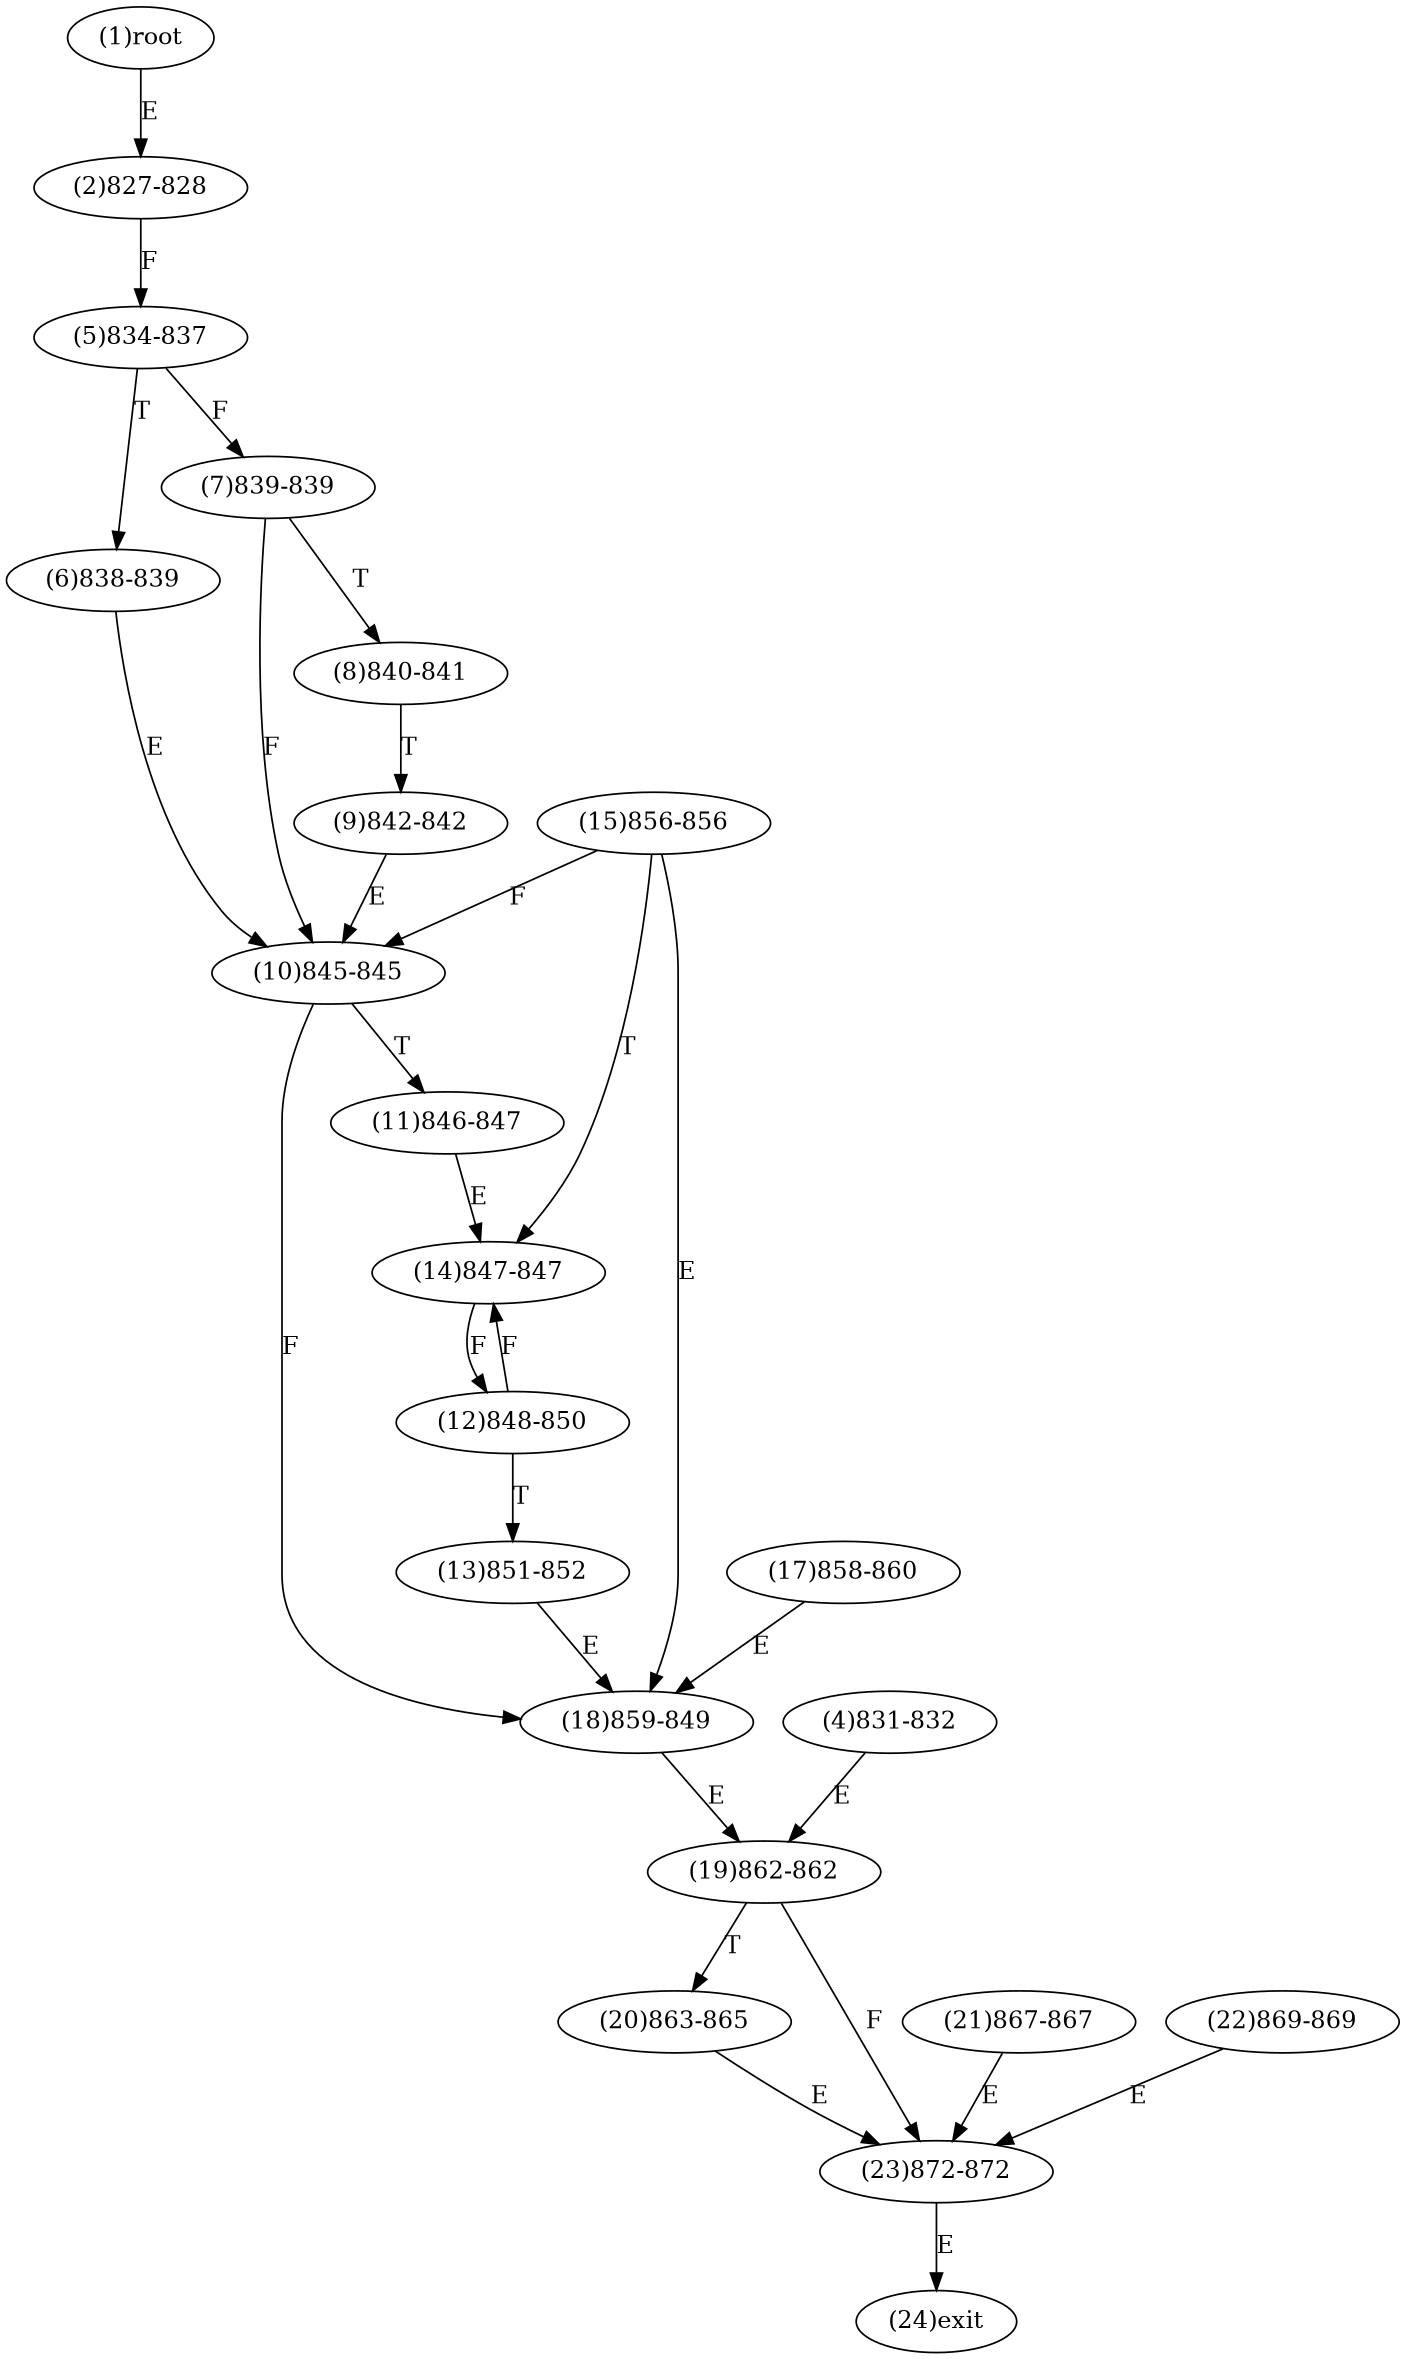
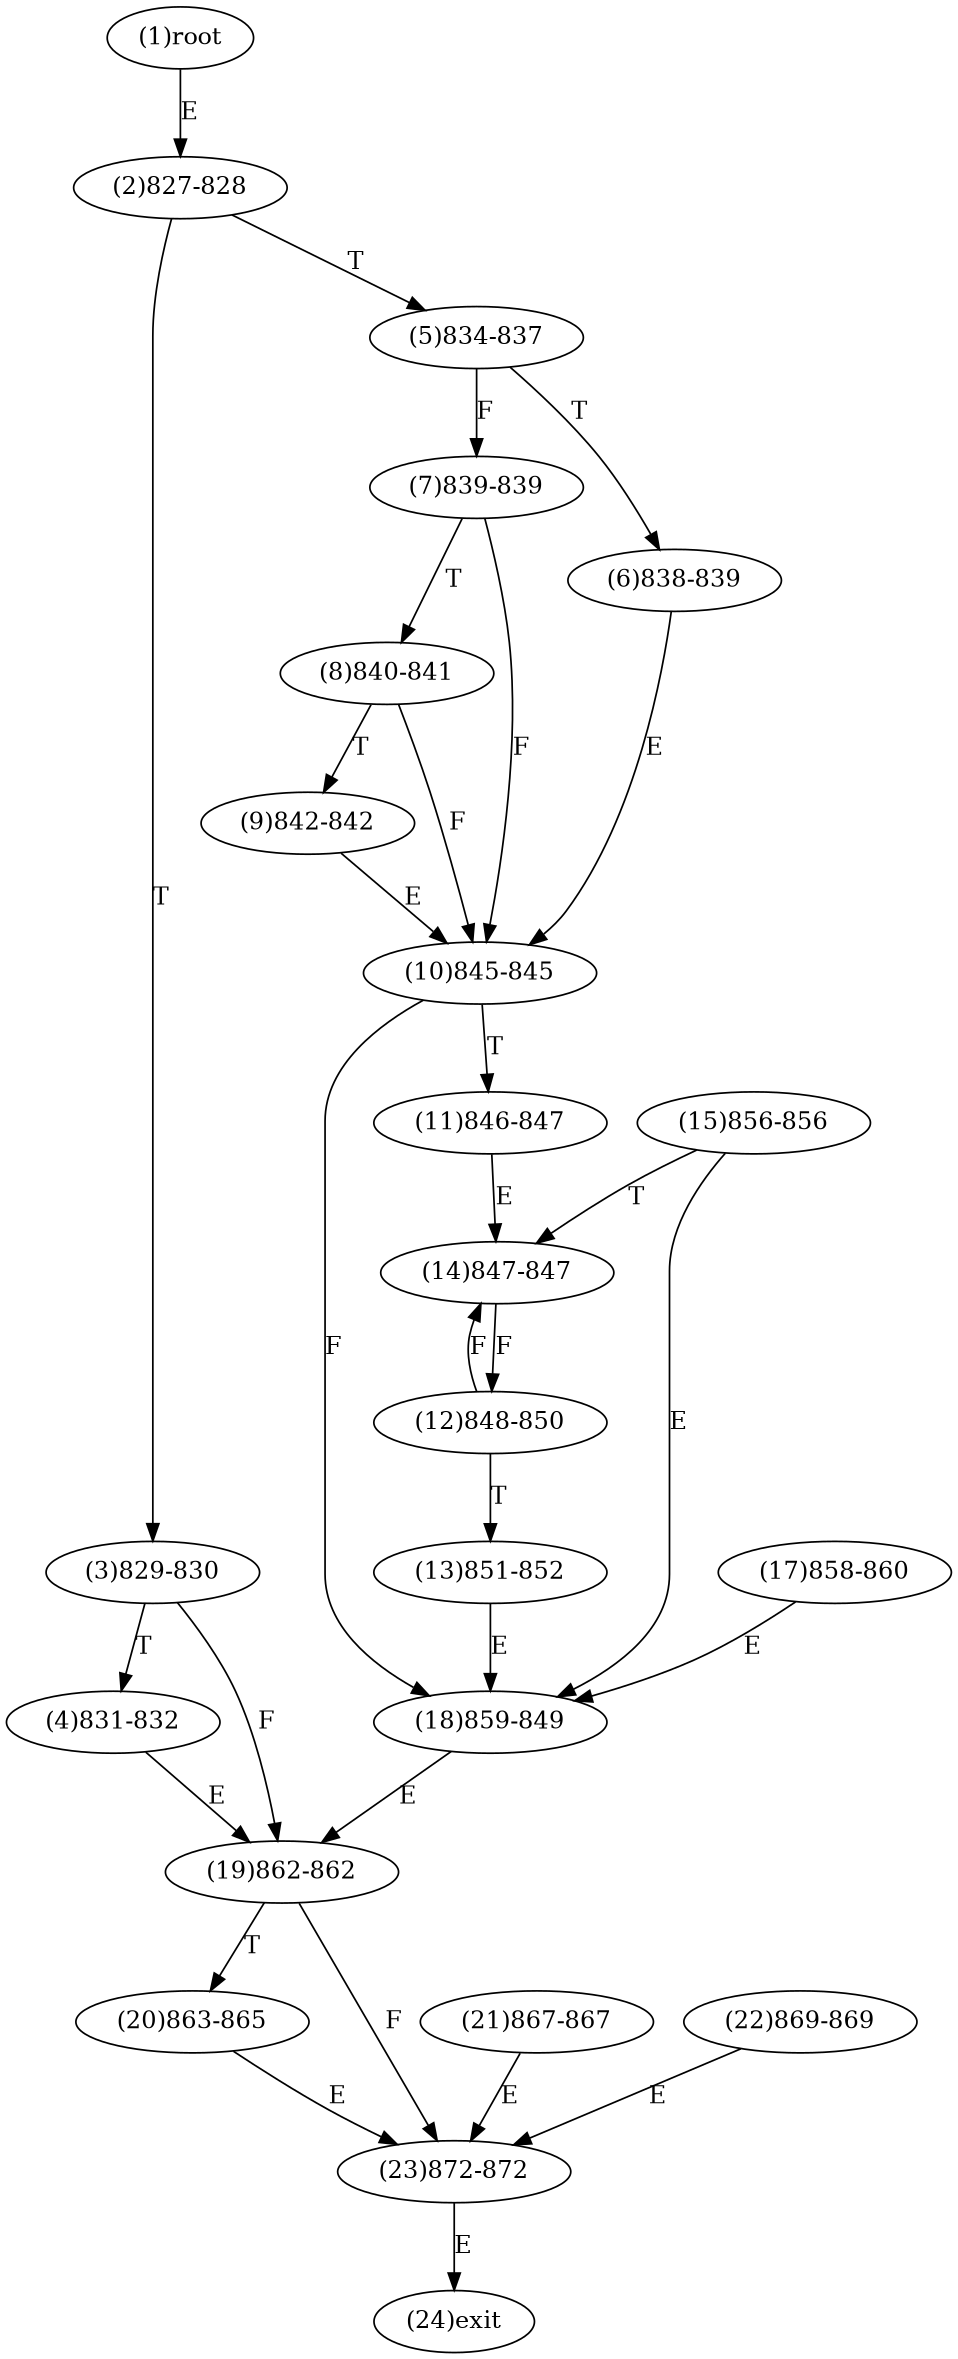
(149, 263) -> (356, 263)
(499, 895) -> (437, 814)
none -> (153, 1572)
